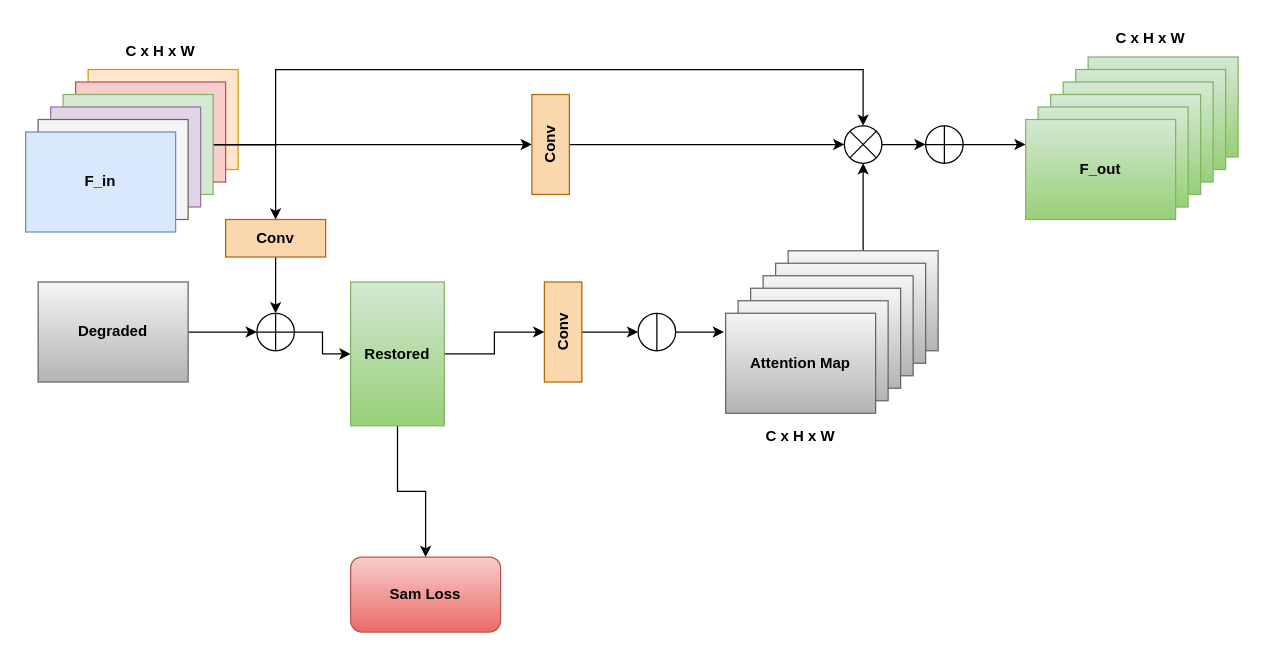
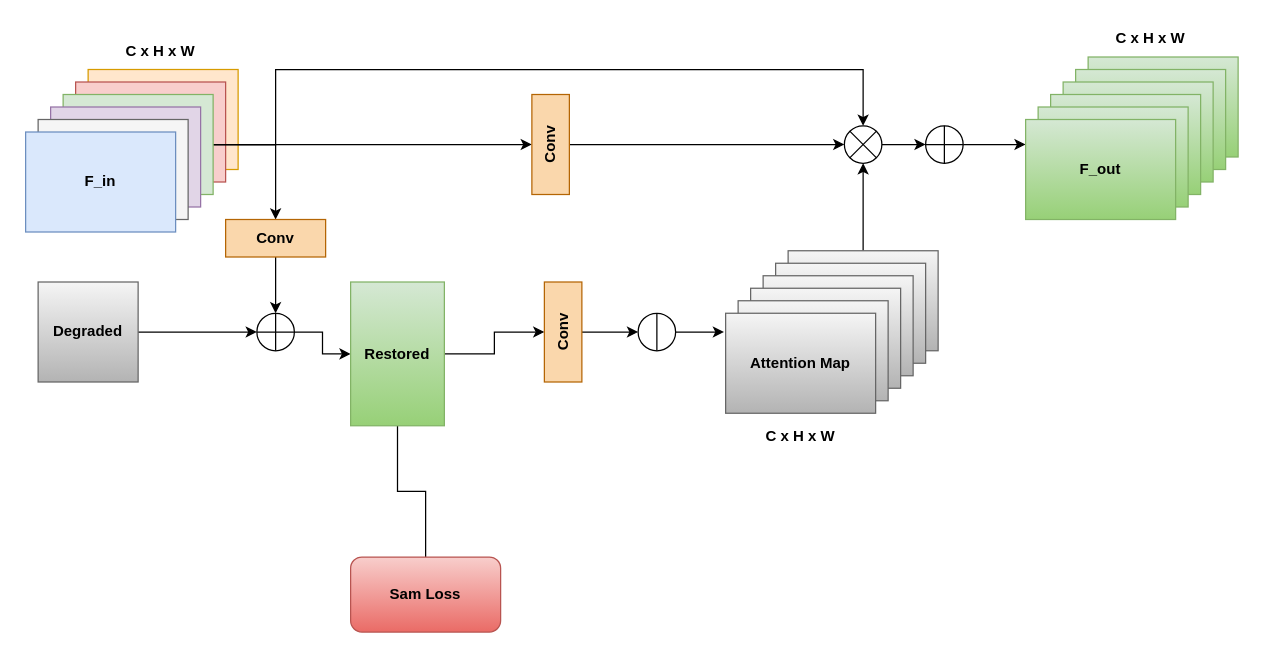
(113, 332) -> (88, 332)
(426, 547) -> (426, 550)
